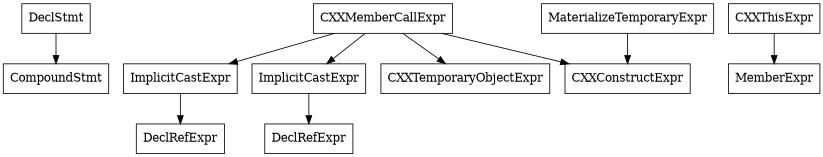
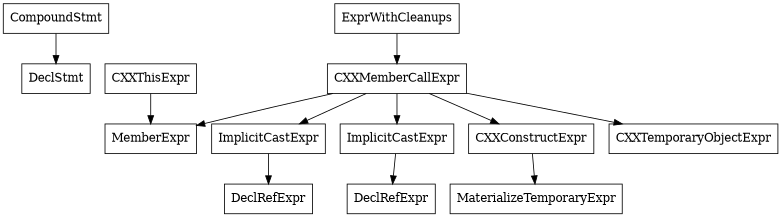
none -> (397, 19)
(56, 45) -> (56, 45)
(628, 45) -> (533, 165)
none -> (269, 108)
